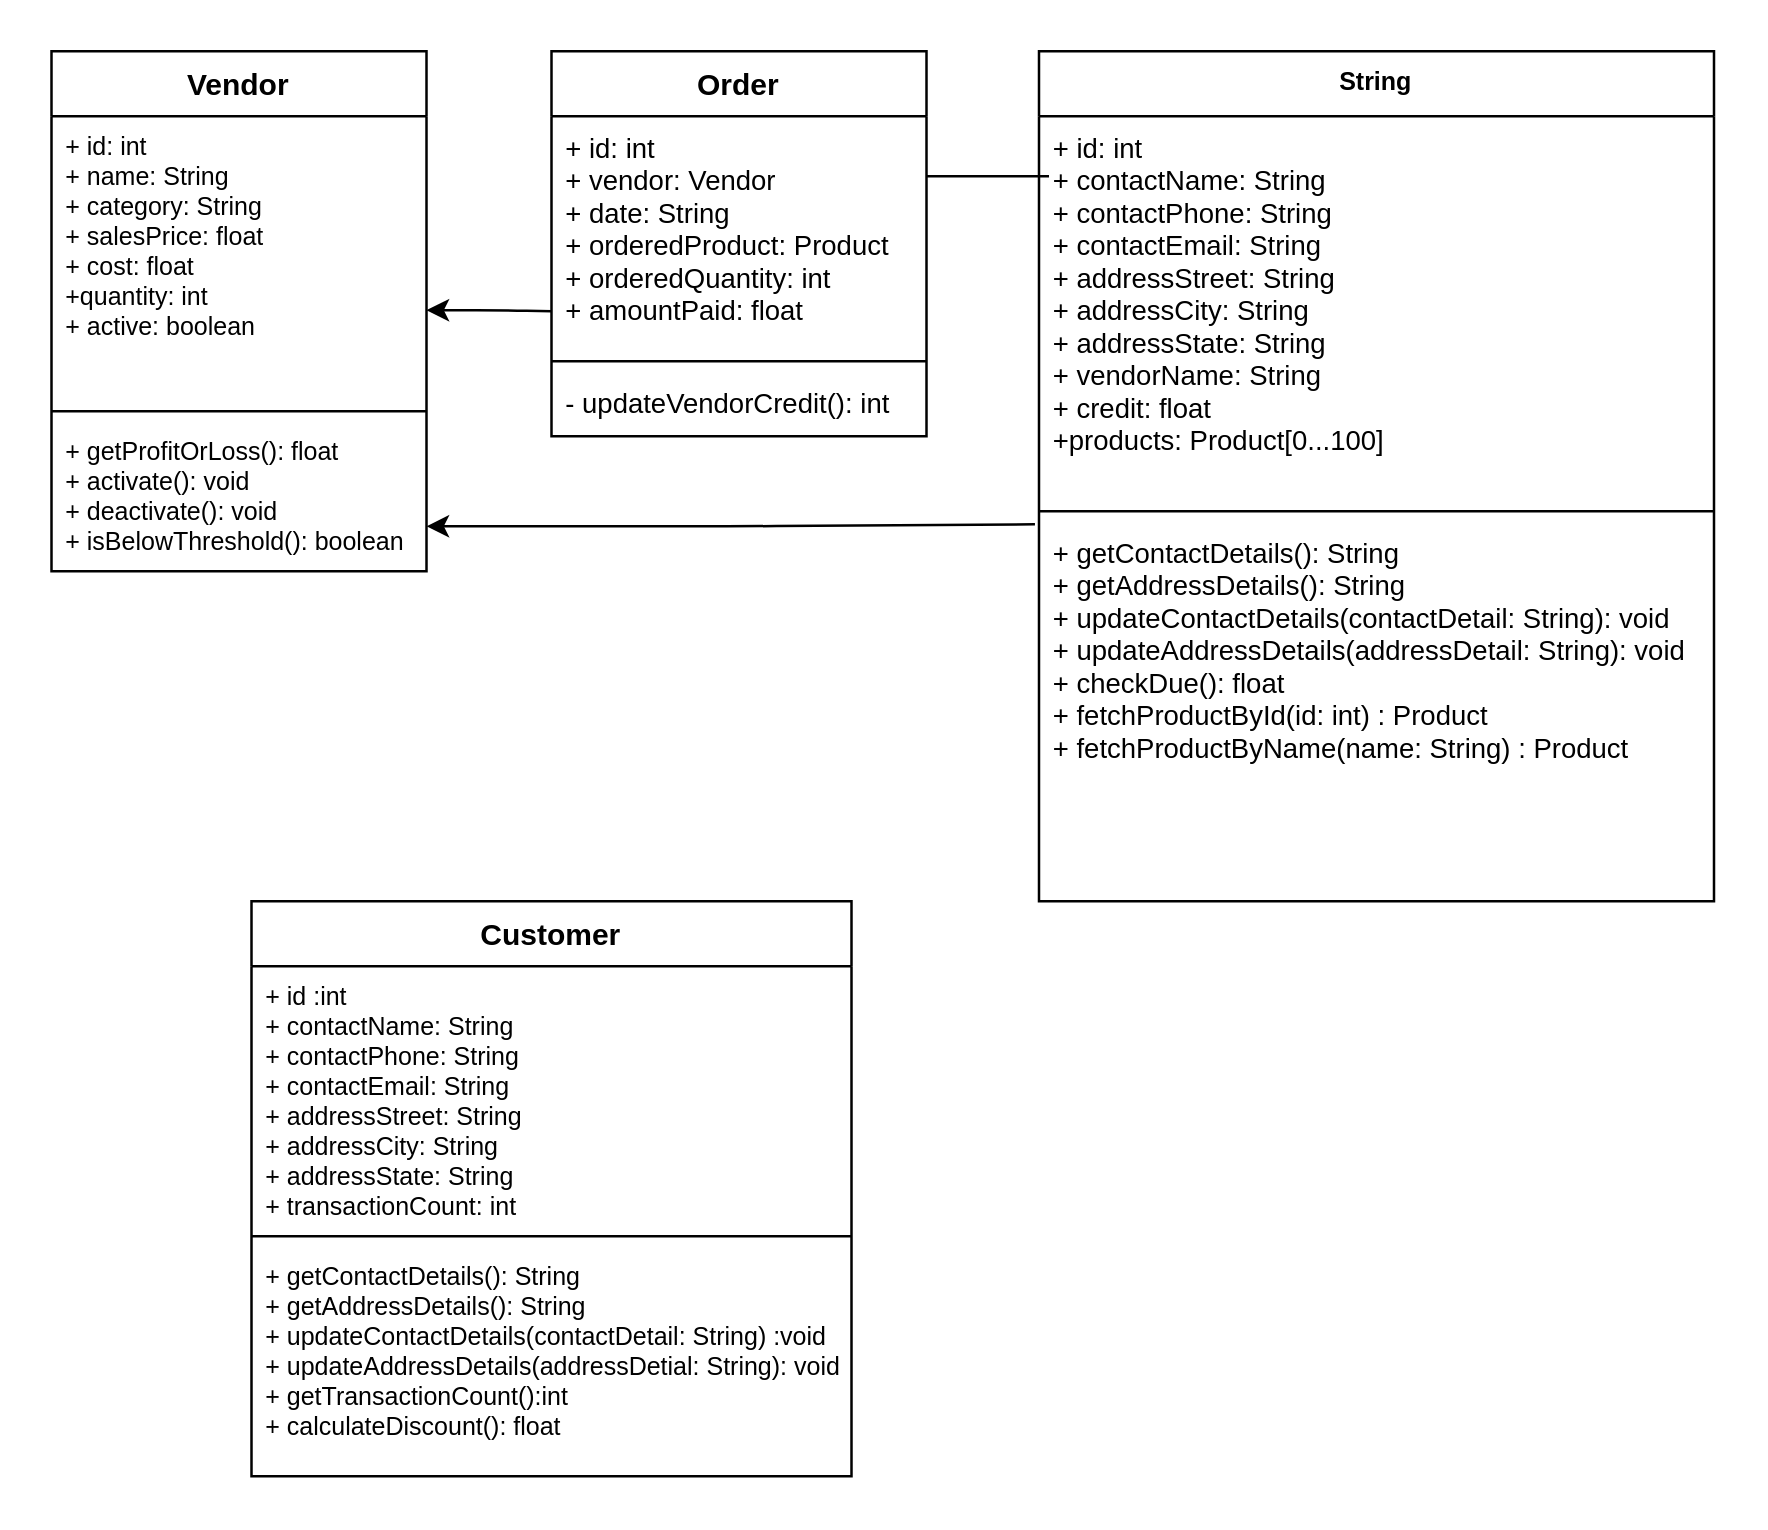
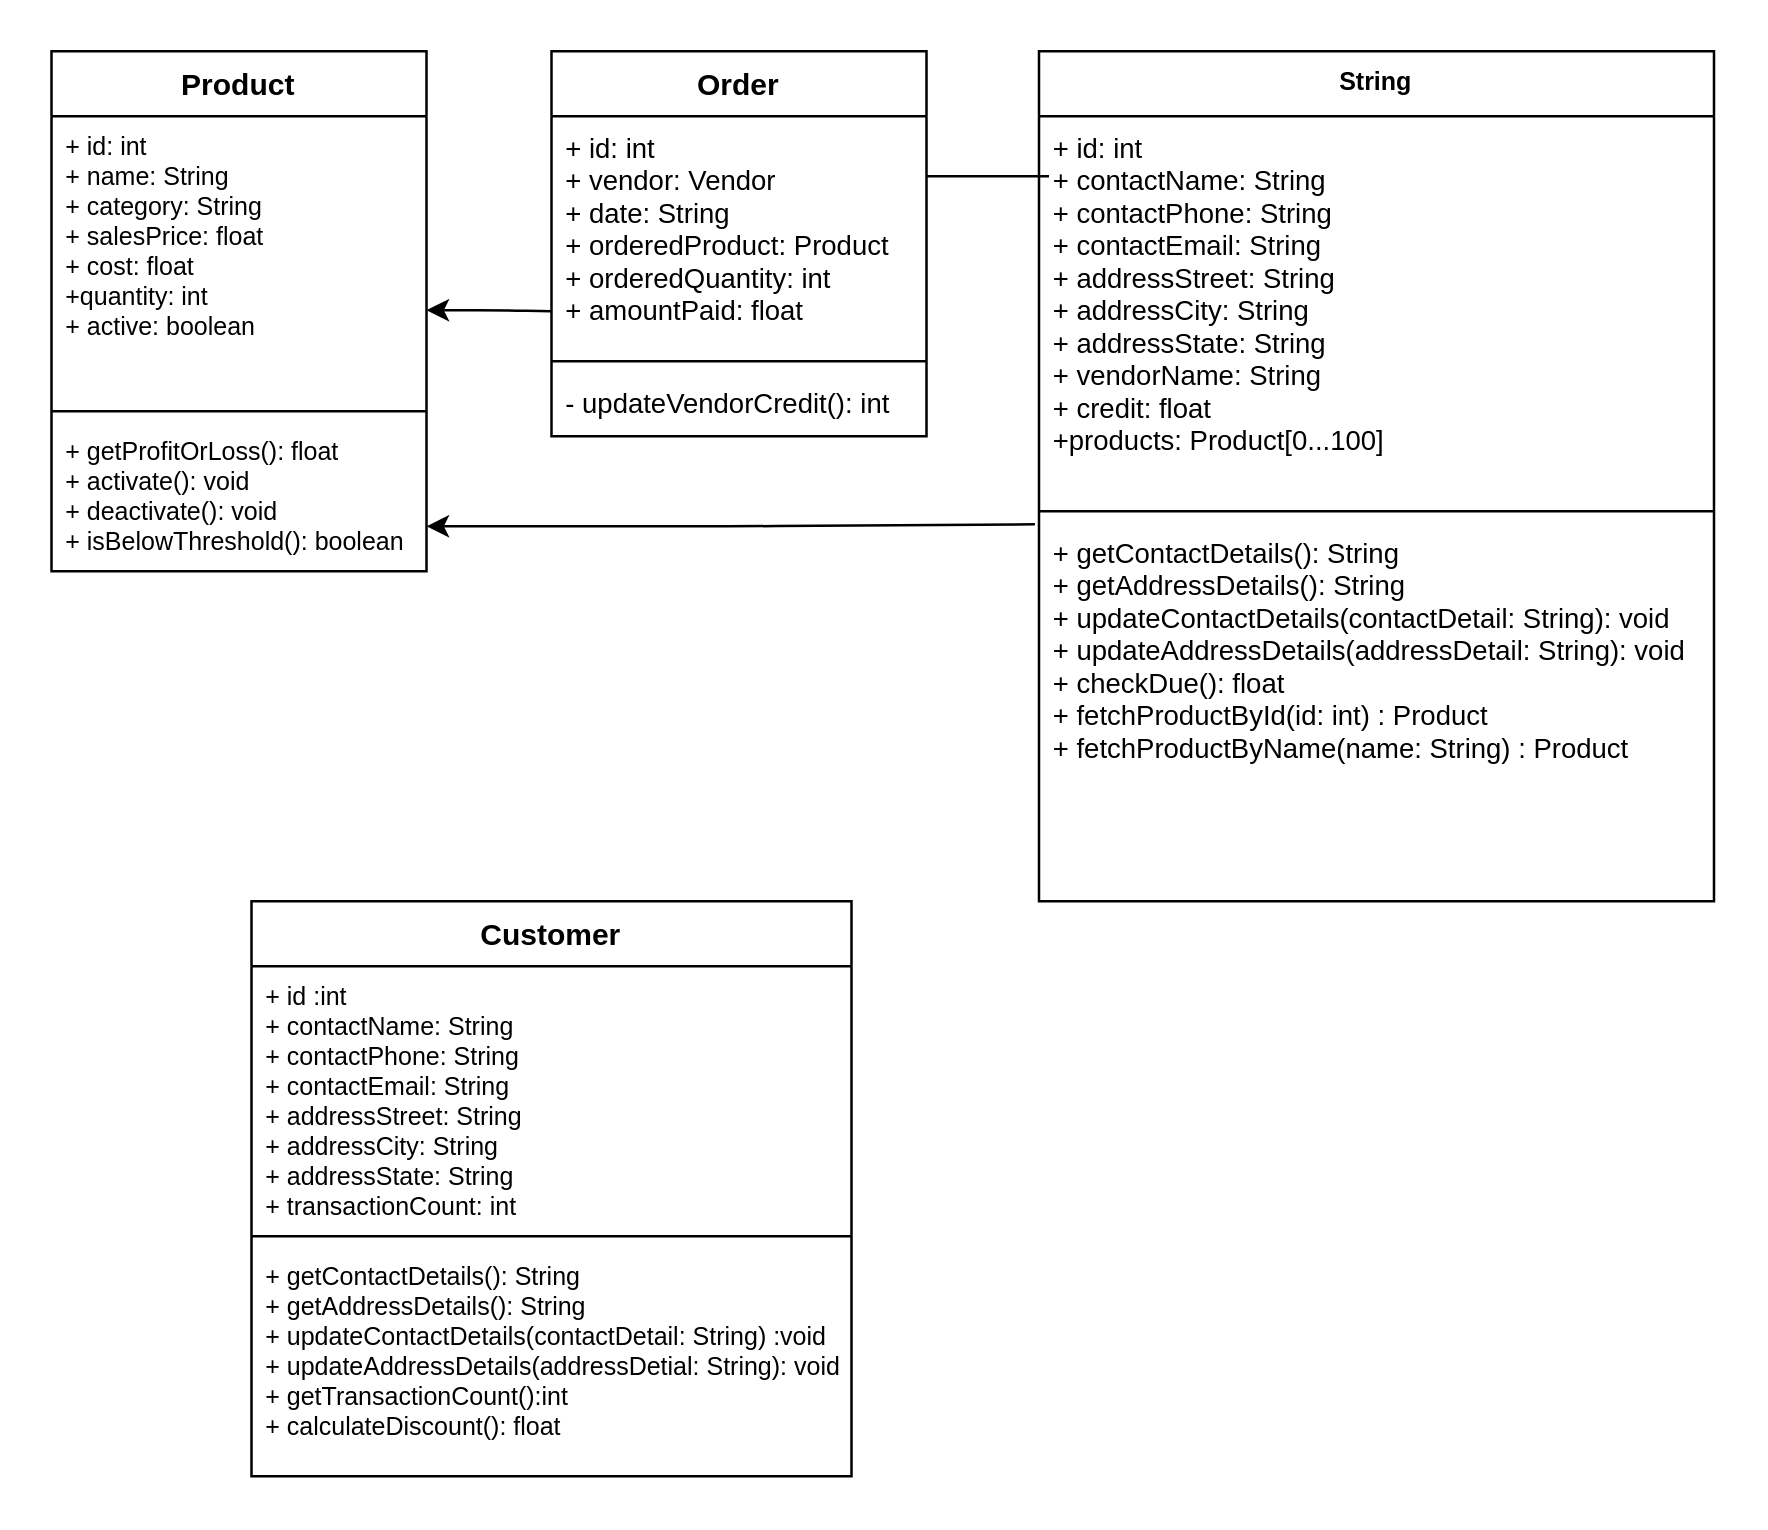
(238, 85) -> (238, 85)
